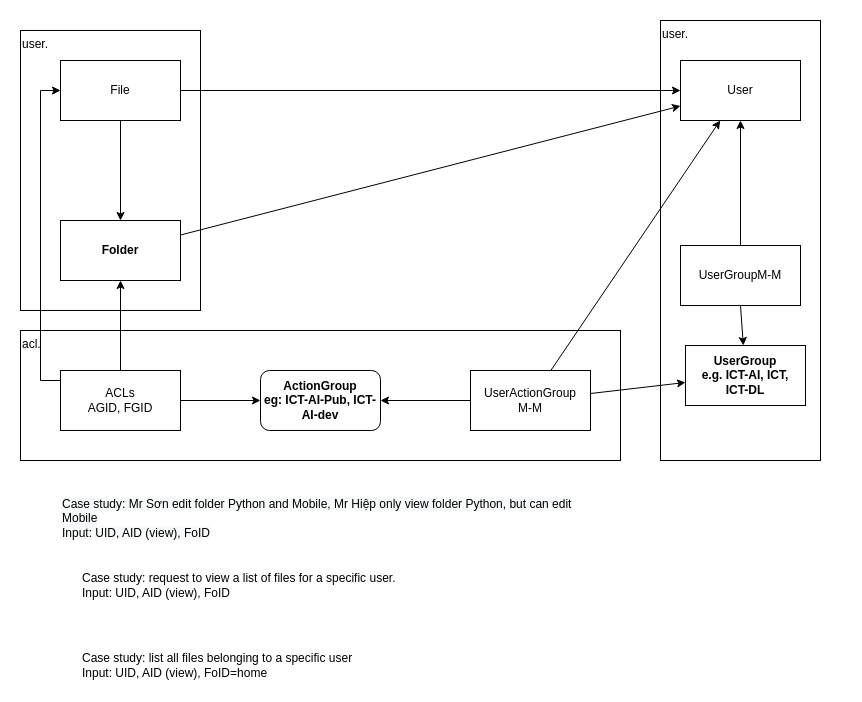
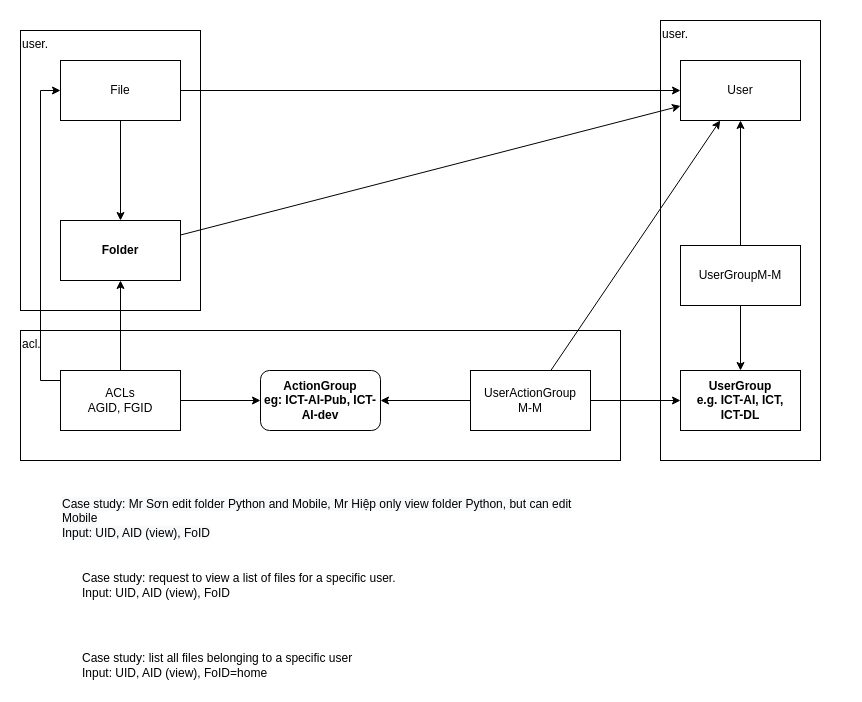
(746, 376) -> (741, 401)
